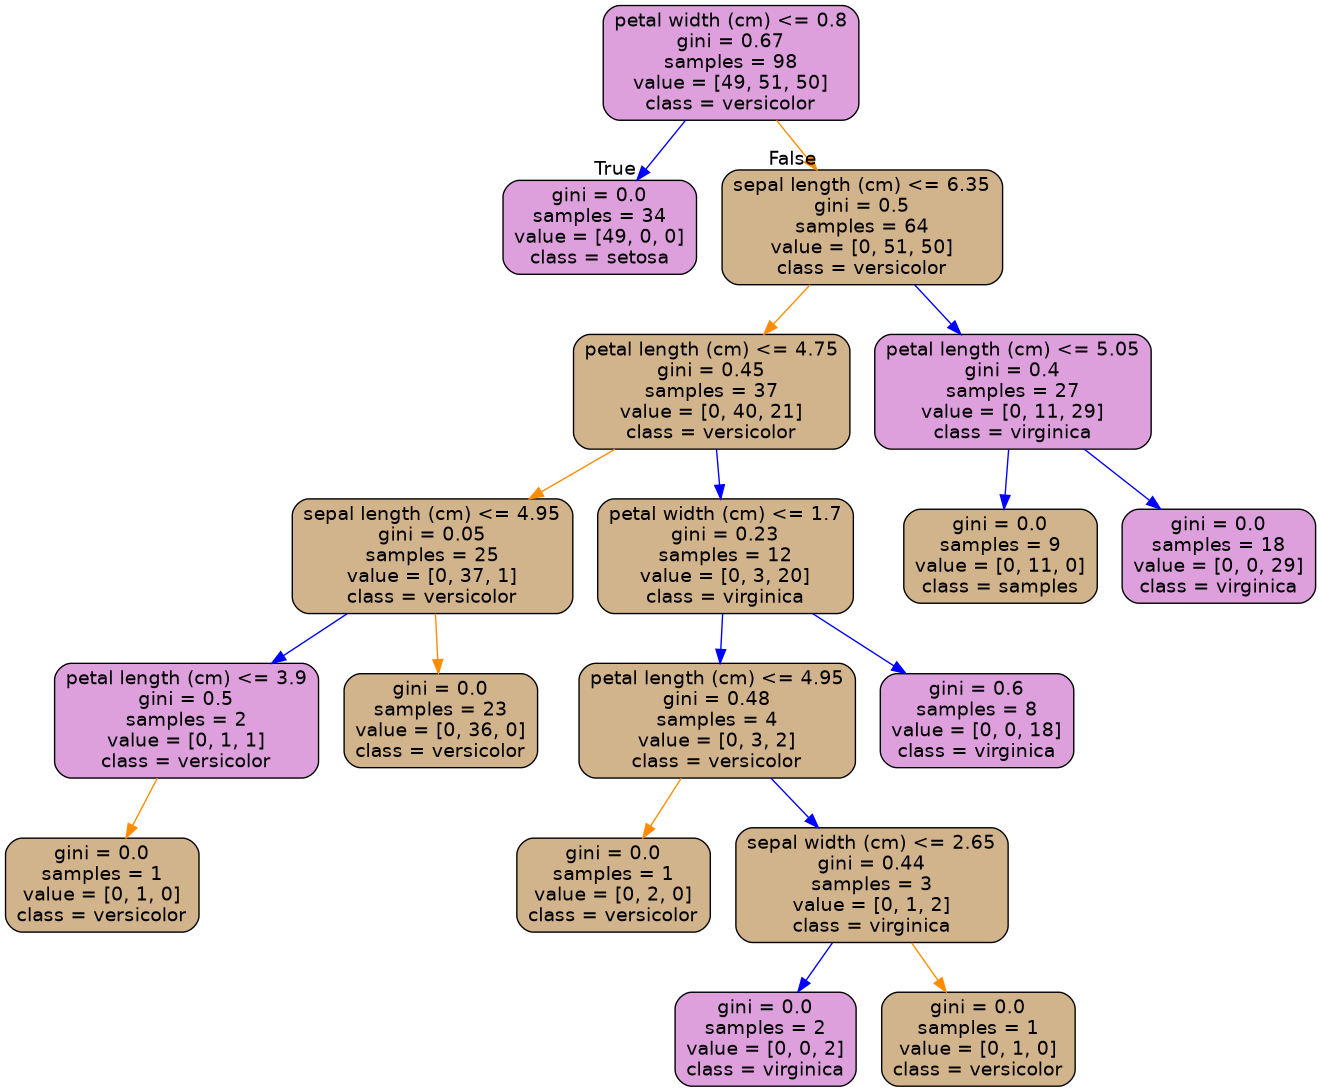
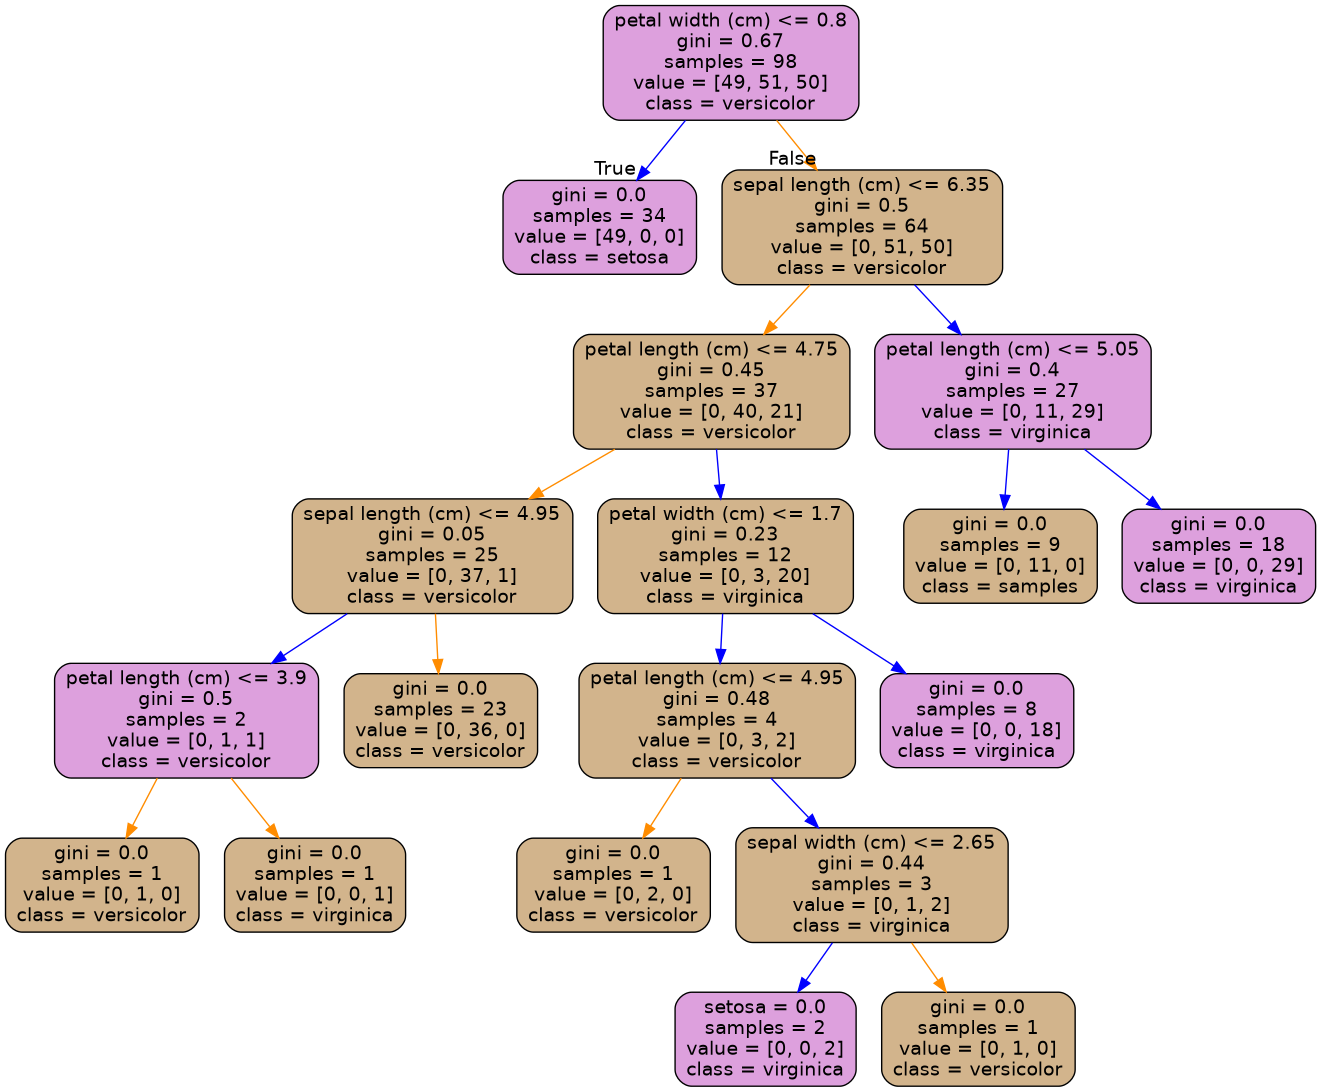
(977, 721) -> (977, 721)
none -> (315, 885)
(766, 1039) -> (766, 1039)
